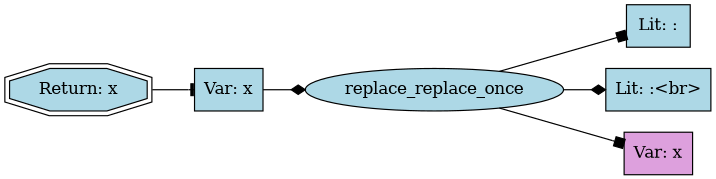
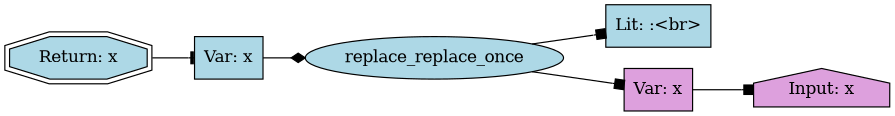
(658, 26) -> none
(577, 90) -> (563, 40)
none -> (822, 90)
